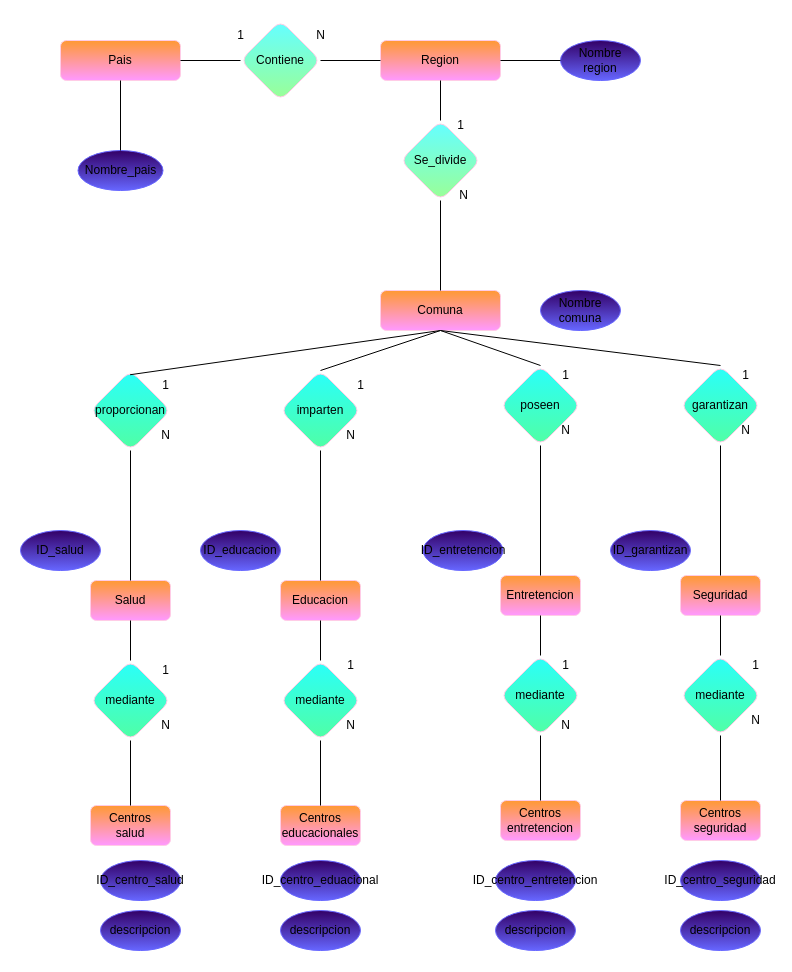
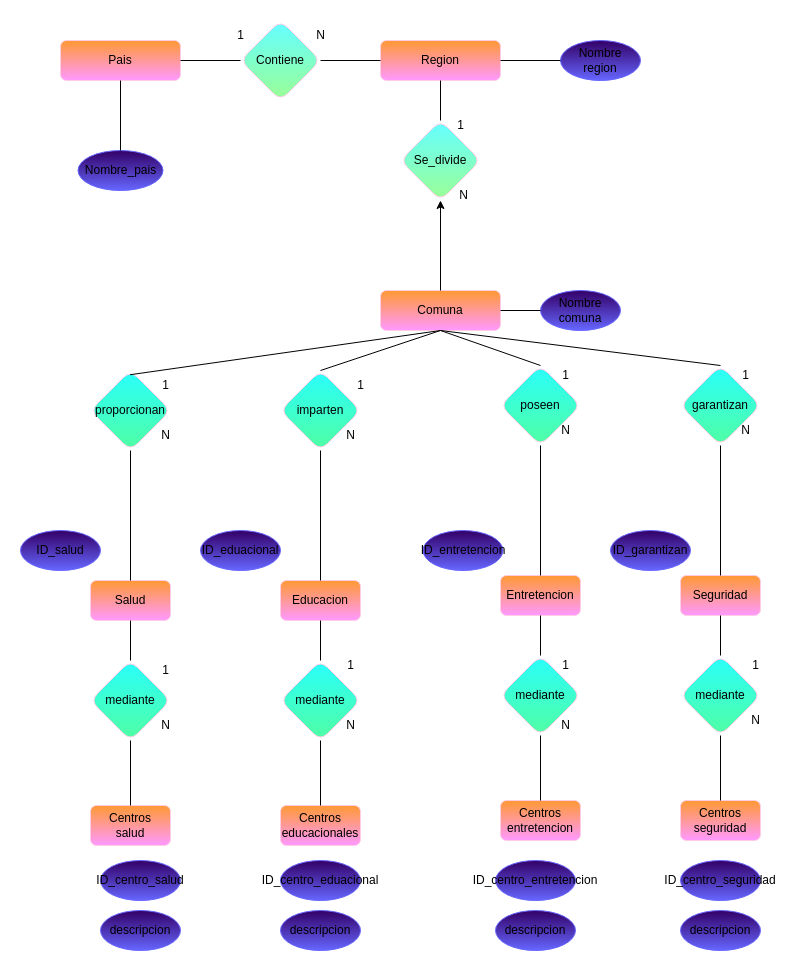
(441, 206) -> (441, 208)
none -> (521, 311)
(241, 551) -> (241, 551)
